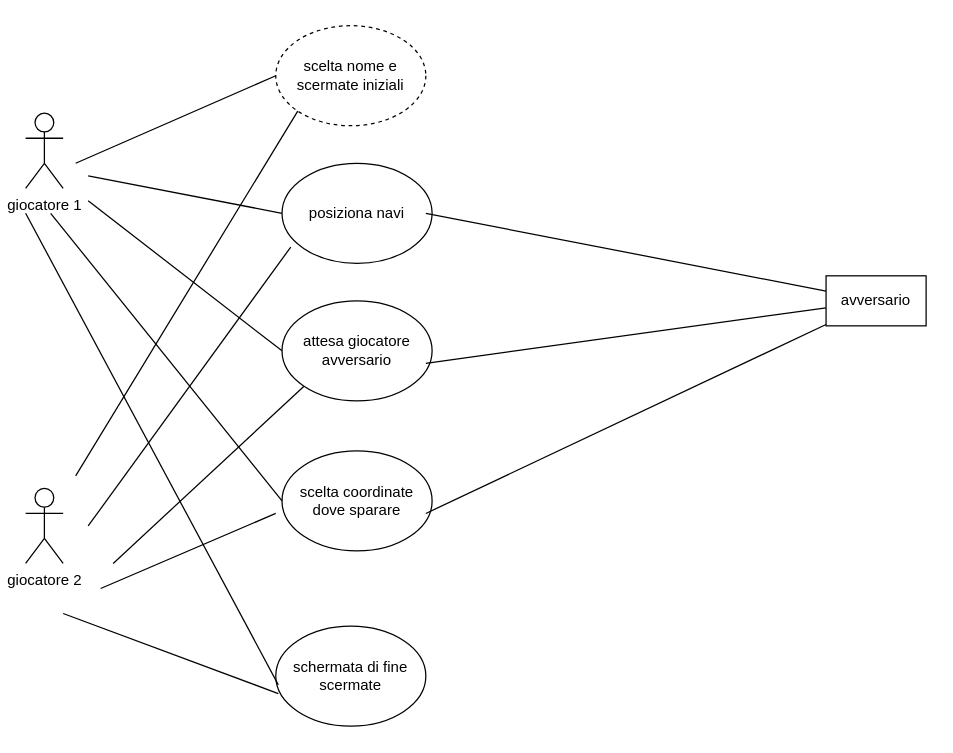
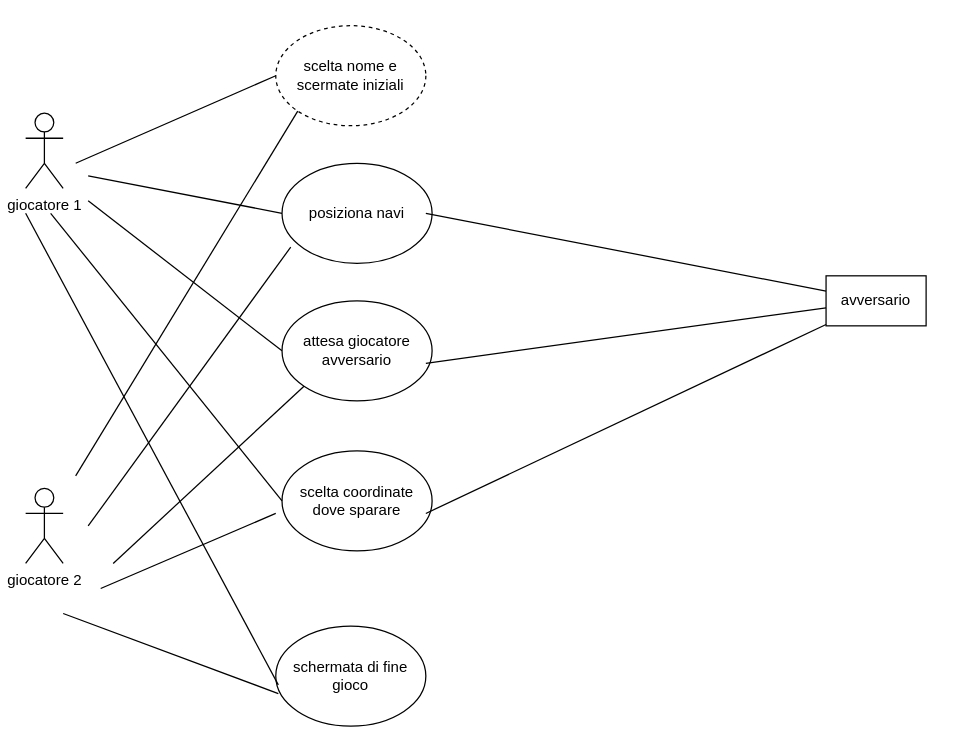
(351, 676) -> (351, 676)
